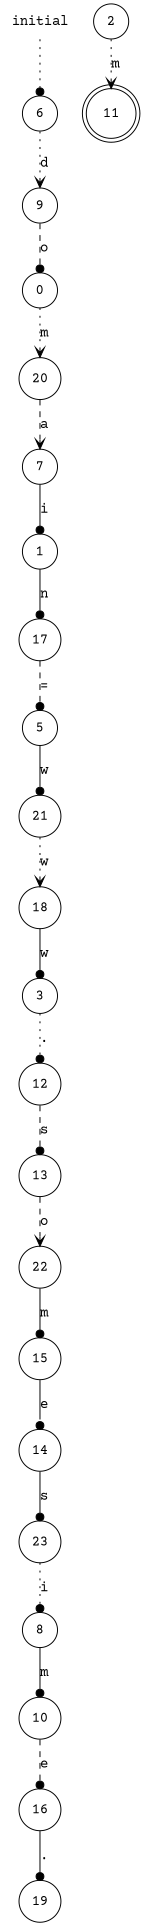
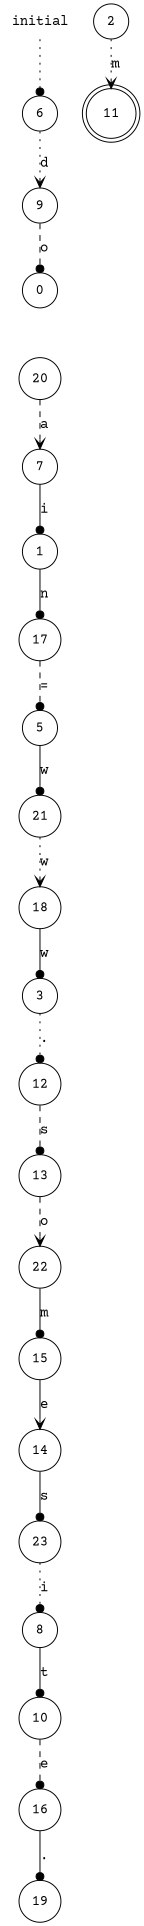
(40, 328) -> none
(40, 1400) -> (40, 1400)
(44, 1672) -> (44, 1672)
